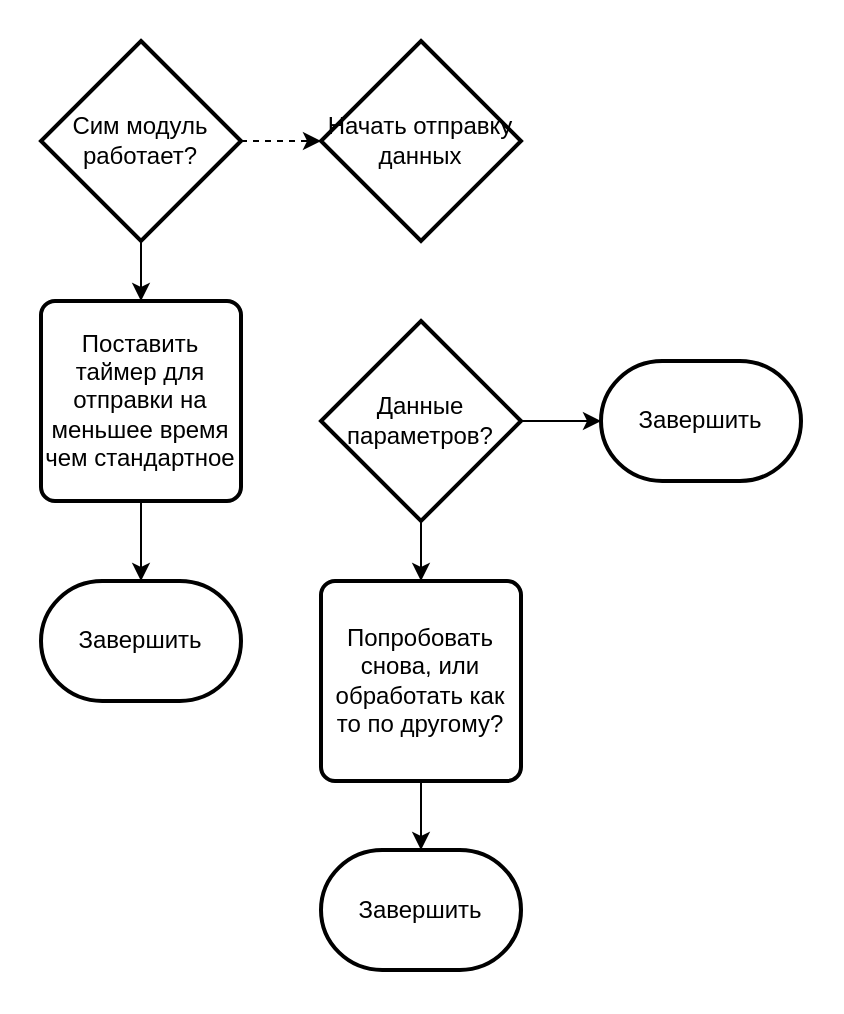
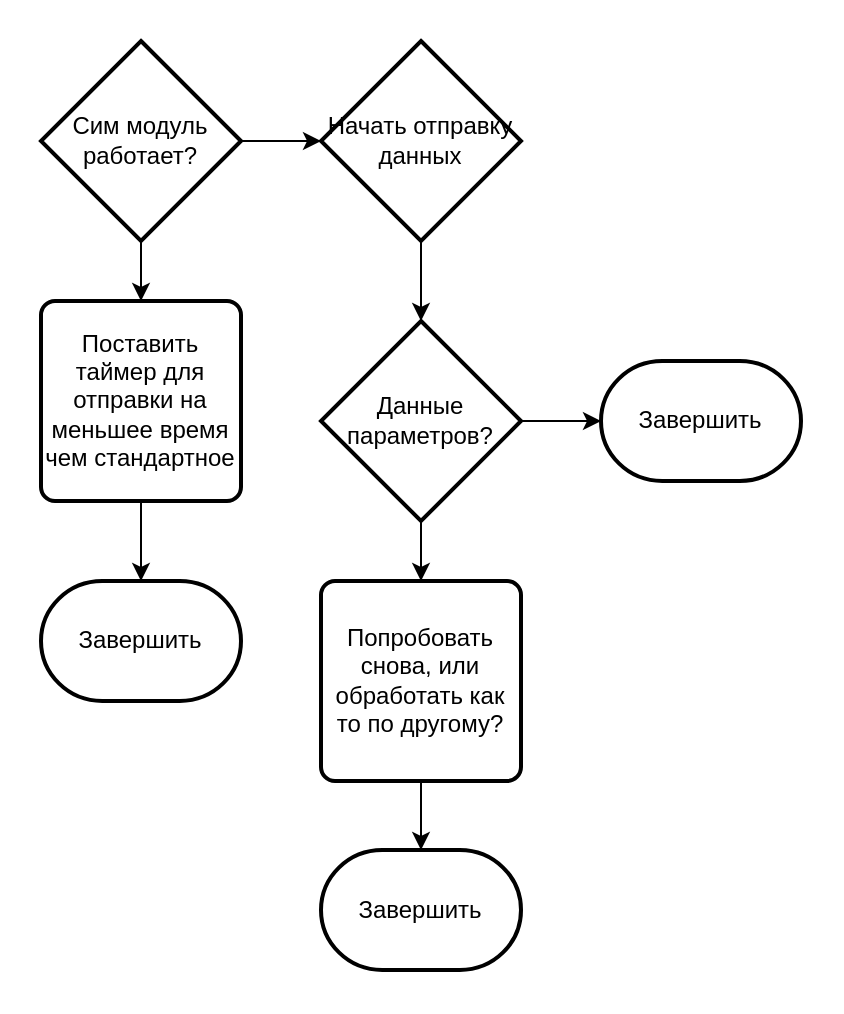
(273, 141) -> (273, 141)
none -> (421, 274)
